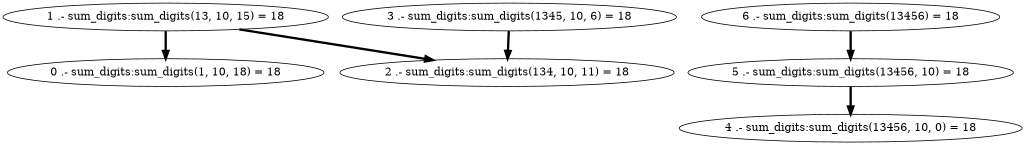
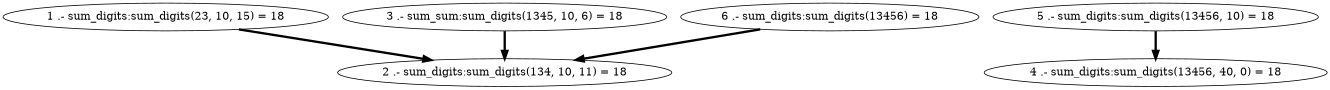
(166, 17) -> (166, 17)
(509, 17) -> (505, 17)
(851, 41) -> (672, 44)
(166, 73) -> none
(851, 128) -> (1156, 73)
